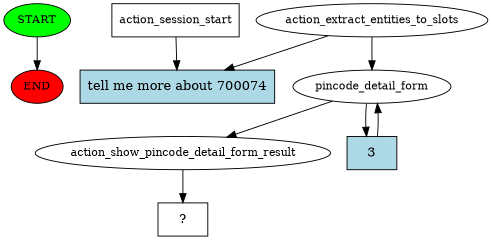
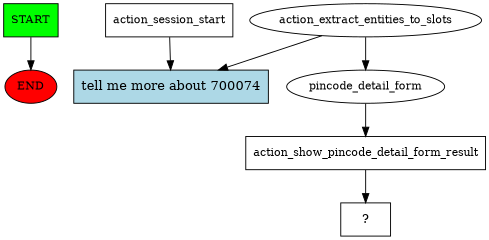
(37, 20) -> (31, 20)
(183, 153) -> (366, 153)
(372, 153) -> none
